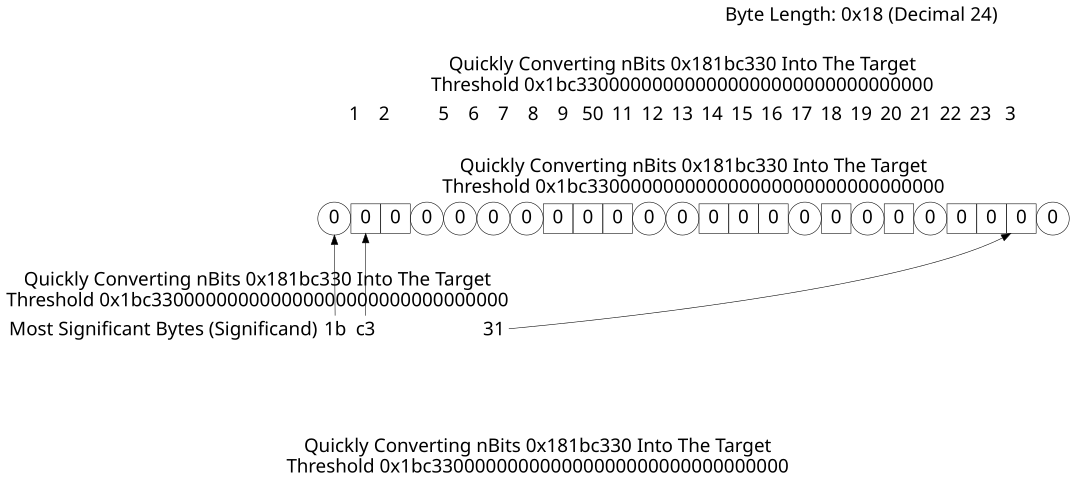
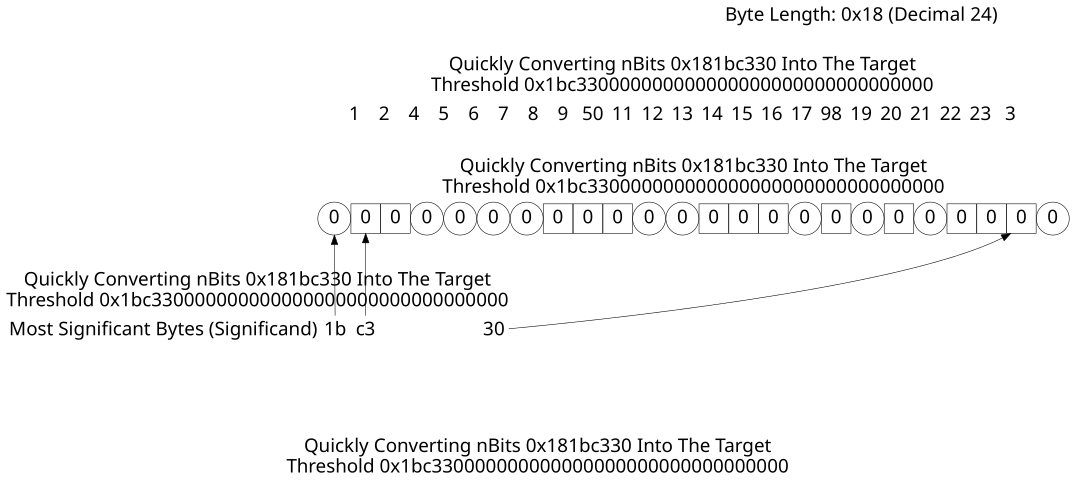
none -> (414, 115)
(831, 115) -> (831, 115)
(494, 330) -> (494, 330)
